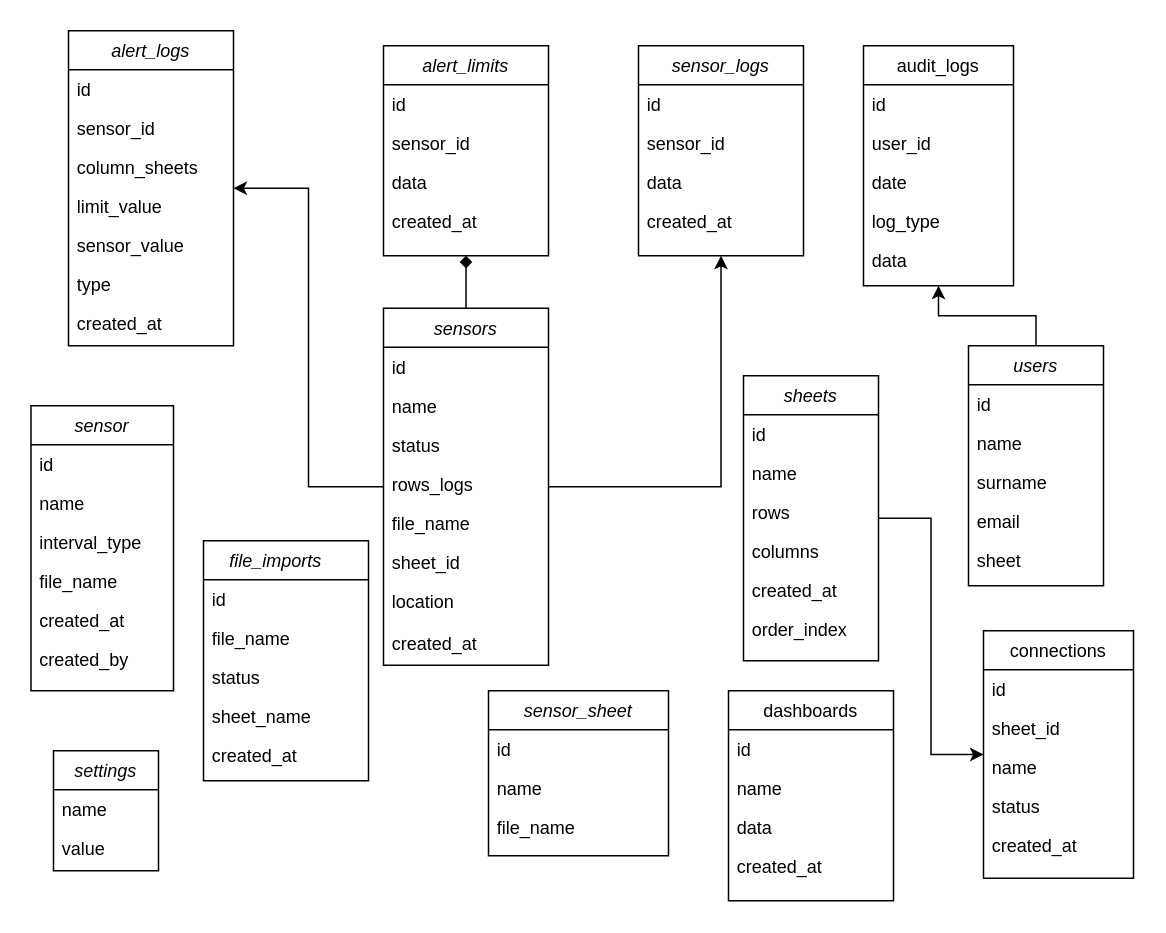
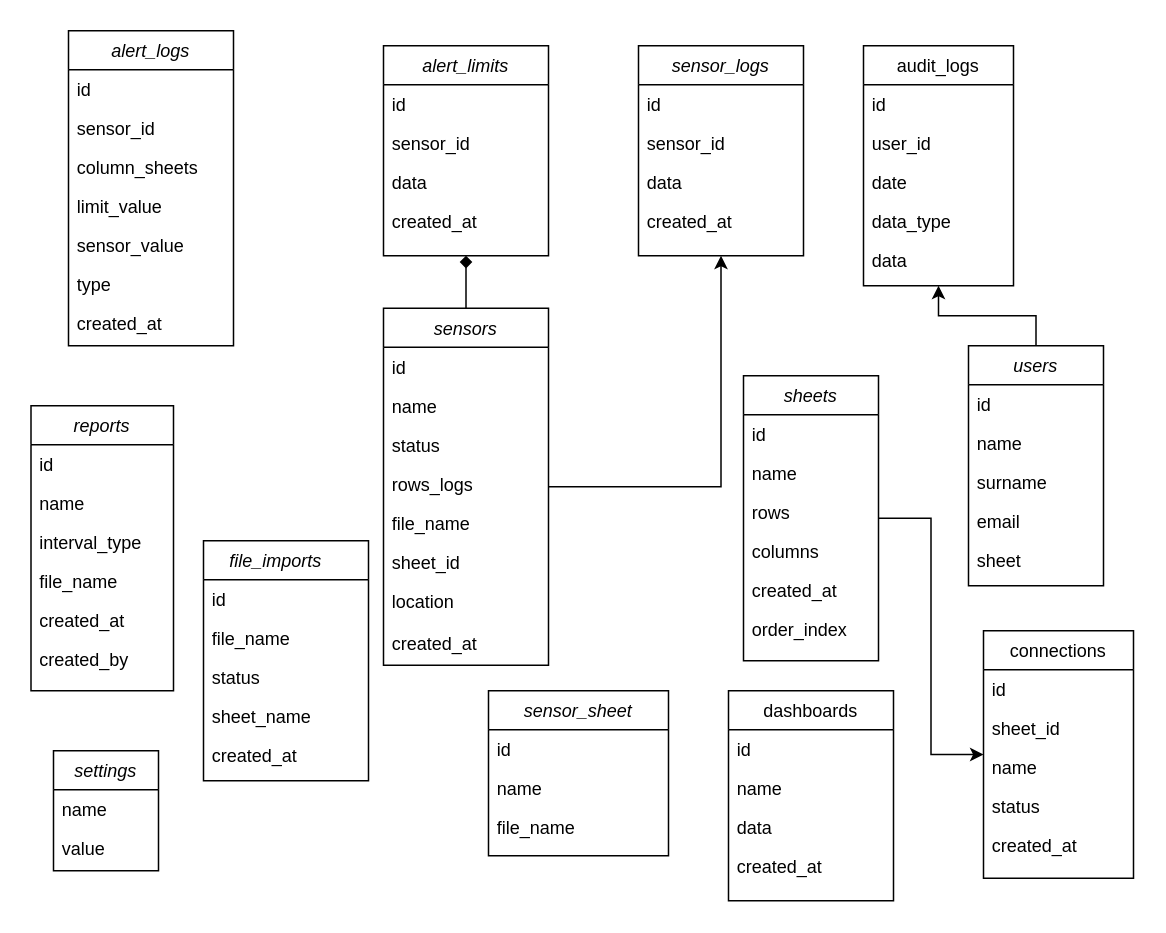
(909, 222) -> (917, 222)
(308, 342) -> none
(101, 426) -> (101, 426)
